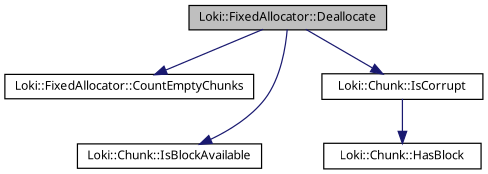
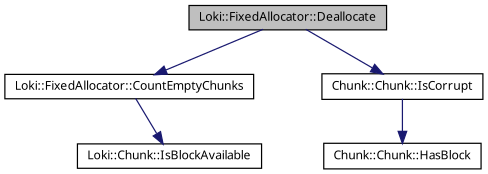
(402, 87) -> (402, 87)
(267, 97) -> (146, 116)
(402, 156) -> (402, 156)
